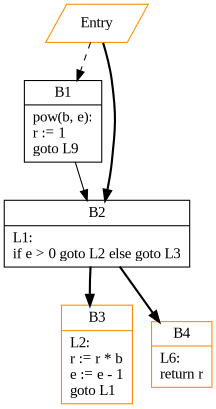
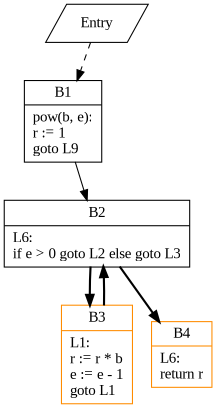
(97, 23) -> (97, 23)
(115, 116) -> (104, 291)
(23, 238) -> (23, 238)
(80, 343) -> (80, 343)
